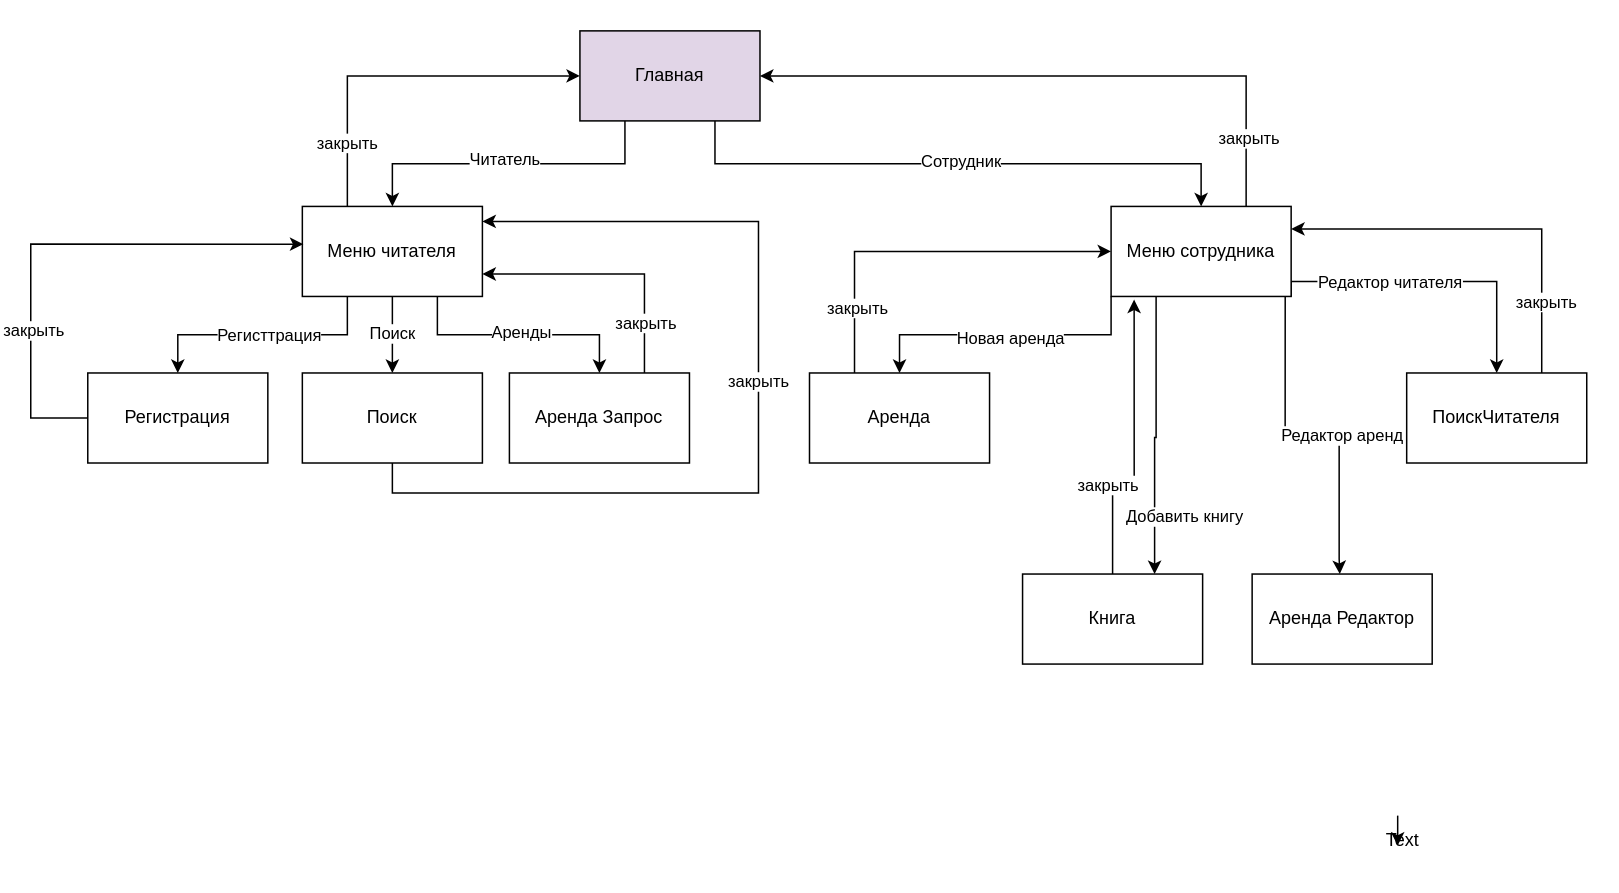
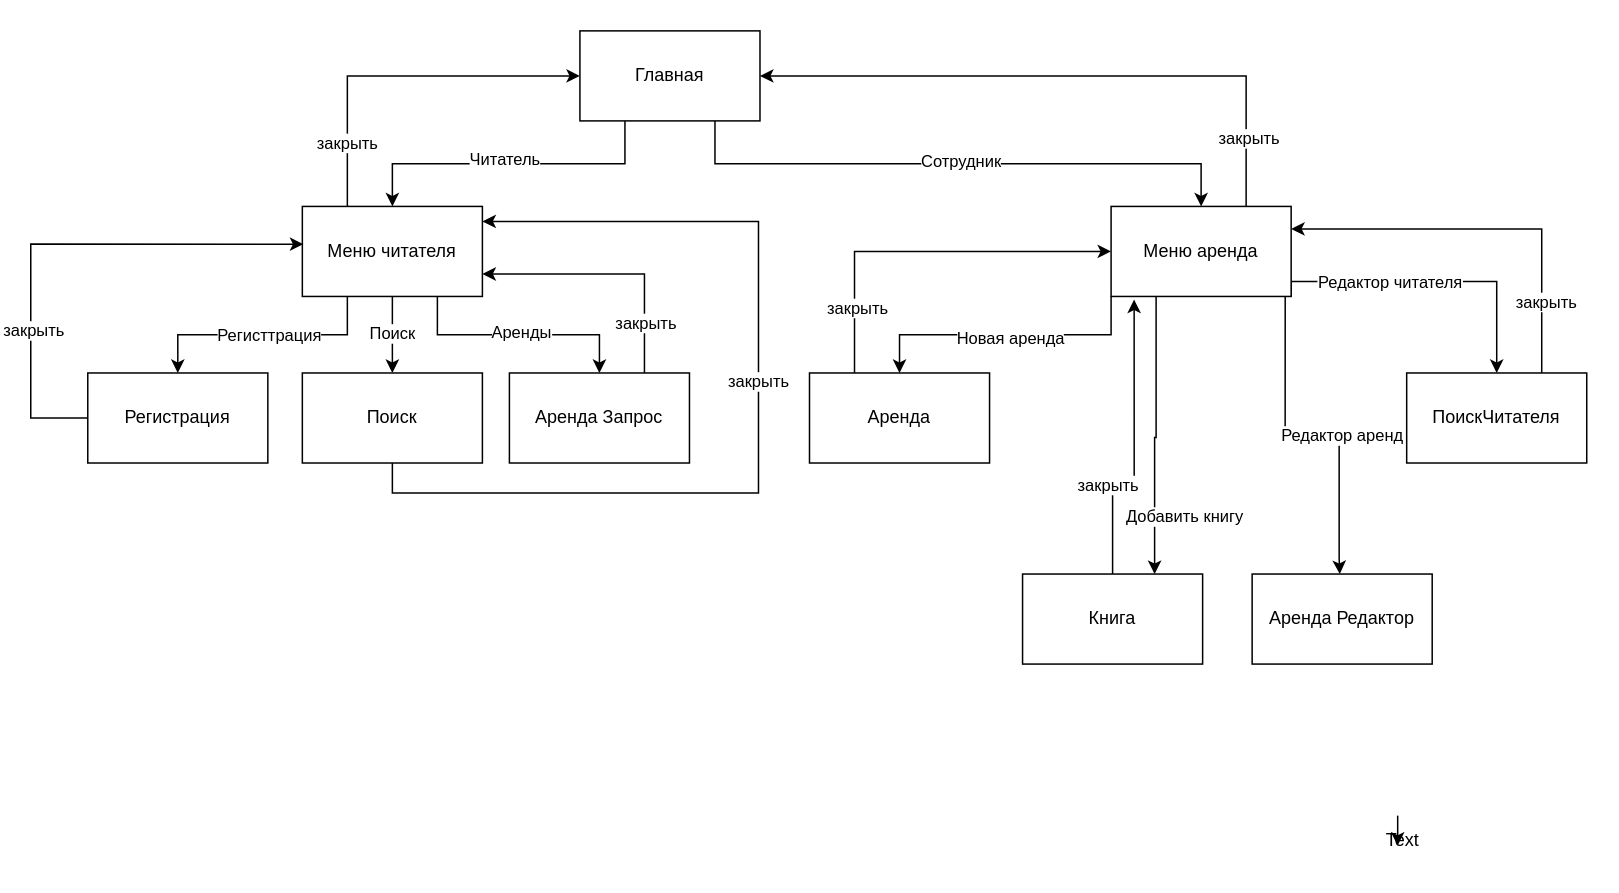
(670, 76) -> (670, 76)
(1201, 251) -> (1201, 251)
